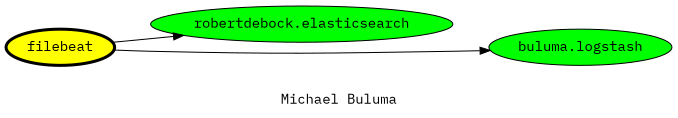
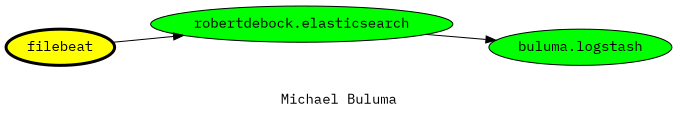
(297, 53) -> (456, 37)
